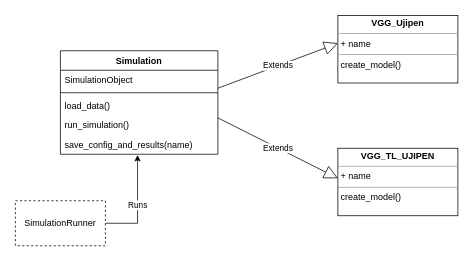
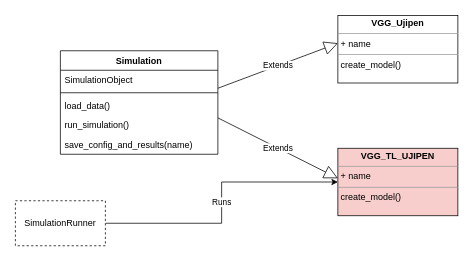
(398, 182) -> (398, 182)
(138, 193) -> (200, 223)
